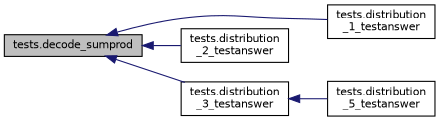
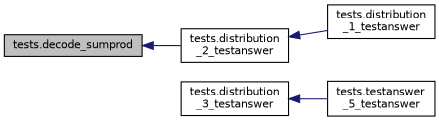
(222, 16) -> (313, 33)
(150, 71) -> none
(381, 99) -> (381, 99)
